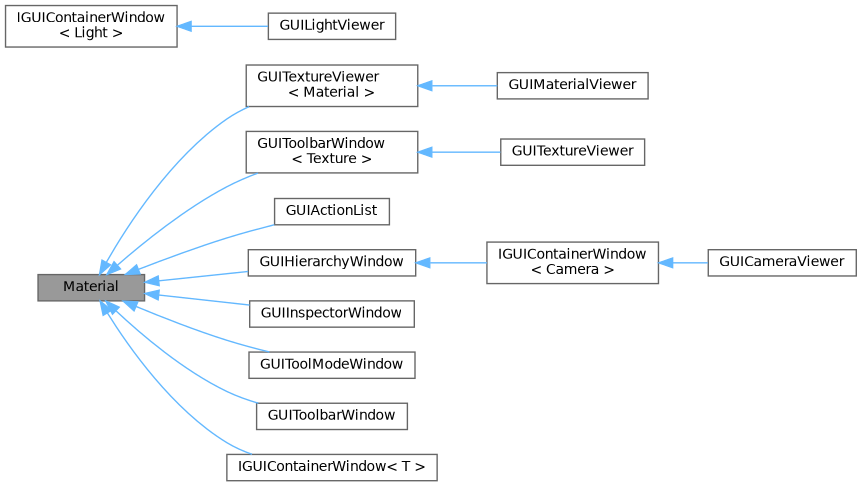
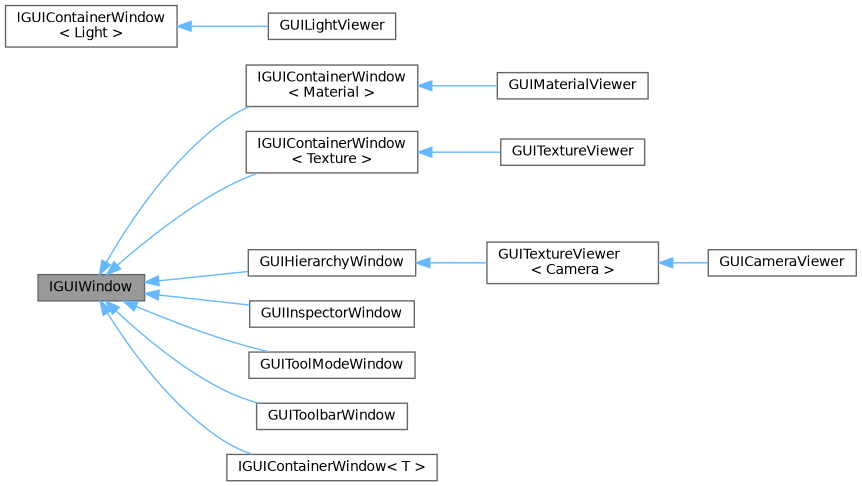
(332, 86) -> (332, 86)
(332, 152) -> (332, 152)
(332, 212) -> none
(573, 263) -> (573, 263)
(91, 288) -> (91, 288)
